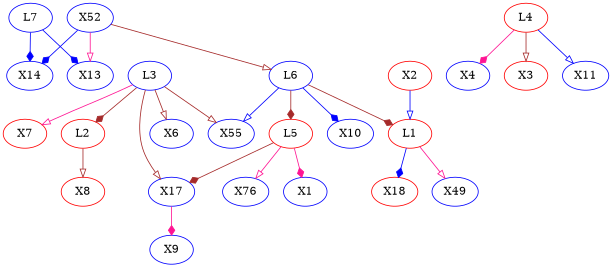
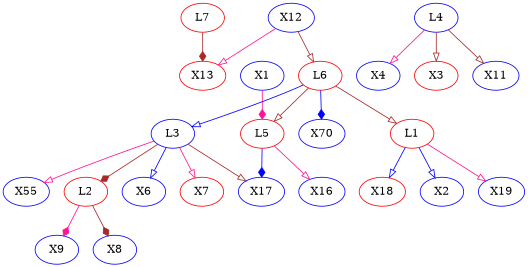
(31, 18) -> (203, 18)
(90, 18) -> (291, 18)
(526, 18) -> (436, 18)
(56, 43) -> (203, 42)
(501, 43) -> (410, 44)
(553, 44) -> (463, 44)
(30, 76) -> none
(90, 76) -> (203, 76)
(291, 76) -> (320, 76)
(410, 76) -> (442, 192)
(291, 100) -> (294, 102)
(159, 101) -> (160, 159)
(410, 101) -> (425, 159)
(187, 102) -> (103, 160)
(264, 102) -> (252, 106)
(346, 103) -> (363, 103)
(350, 134) -> (322, 134)
(297, 158) -> (262, 96)
(404, 158) -> (399, 159)
(83, 159) -> (98, 216)
(236, 160) -> (262, 158)
(83, 192) -> (115, 250)
(246, 192) -> (322, 192)
(455, 192) -> (502, 192)
(172, 216) -> (74, 216)
